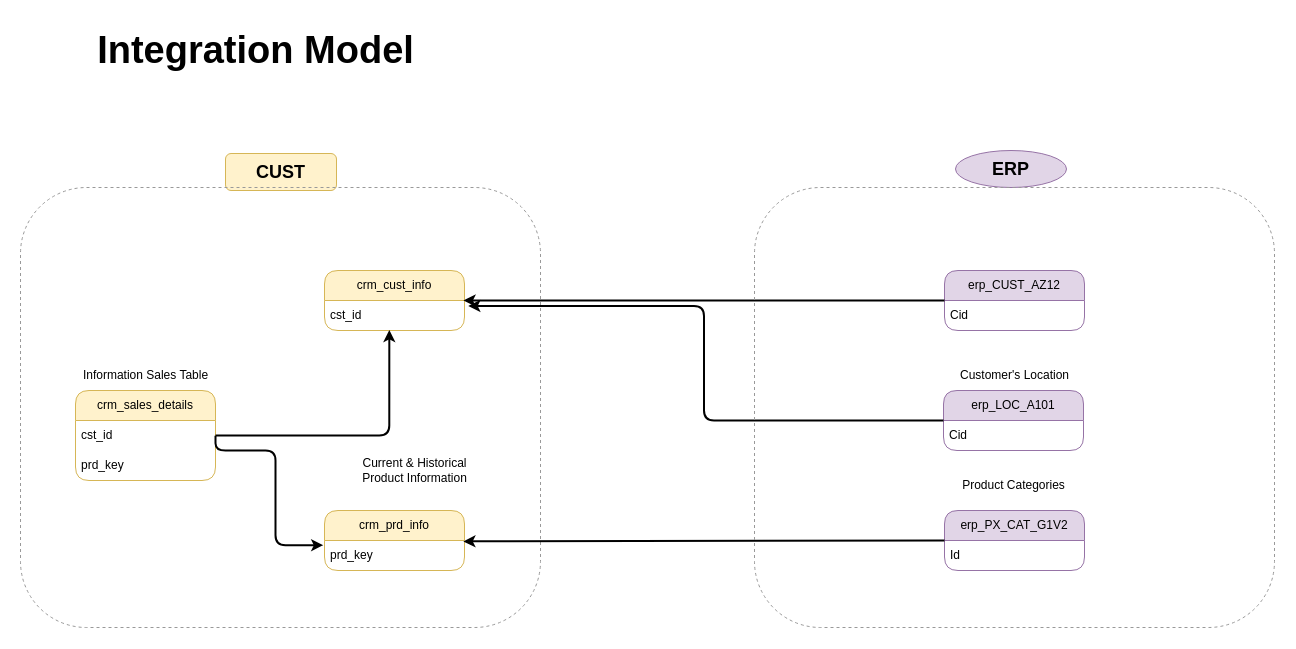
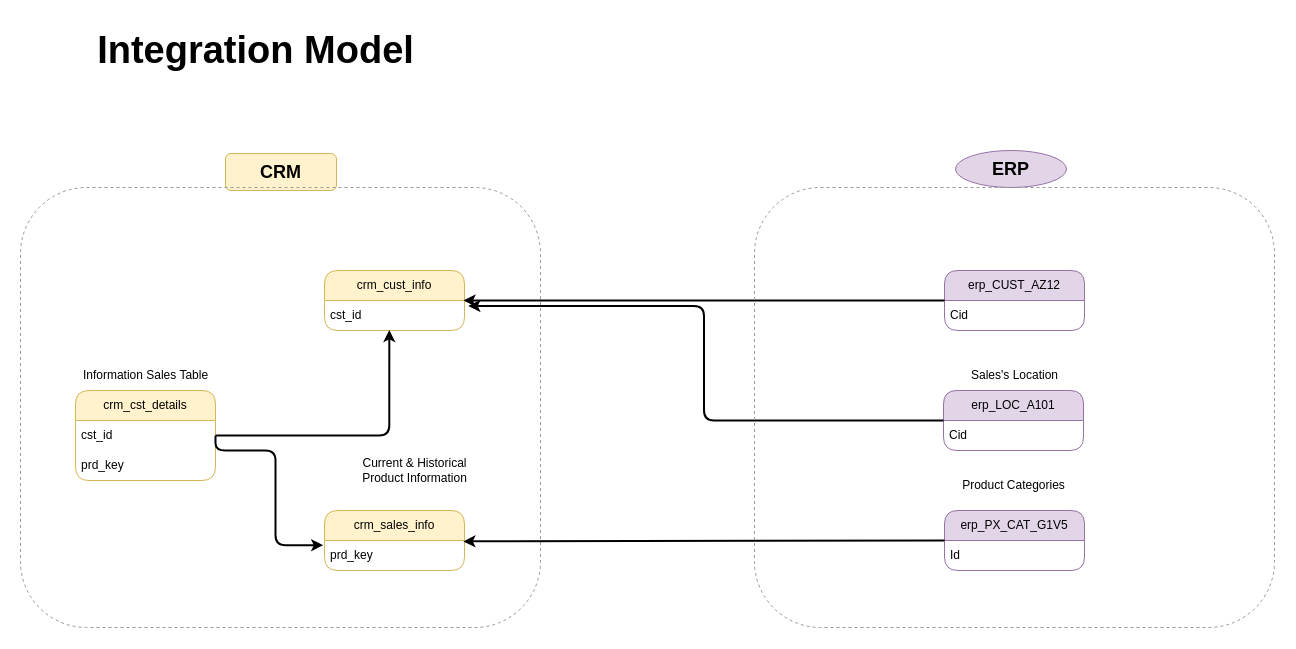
(281, 173) -> (281, 173)
(1015, 376) -> (1015, 376)
(146, 406) -> (146, 406)
(395, 526) -> (395, 526)
(1015, 526) -> (1015, 526)
